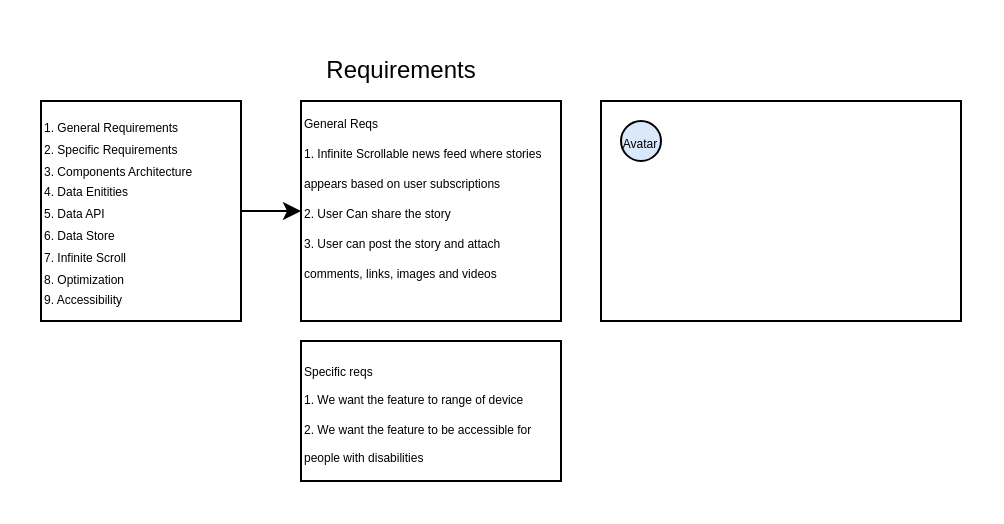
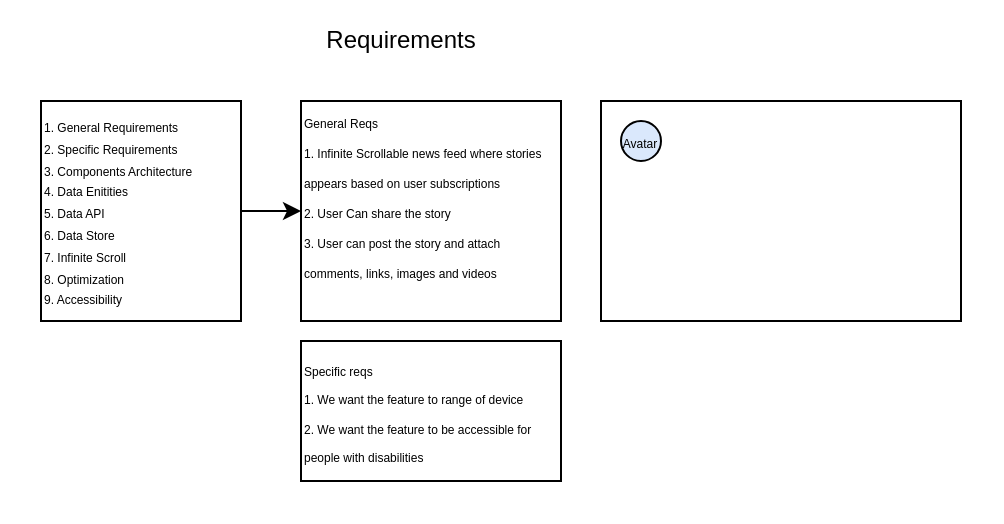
(401, 71) -> (401, 41)
